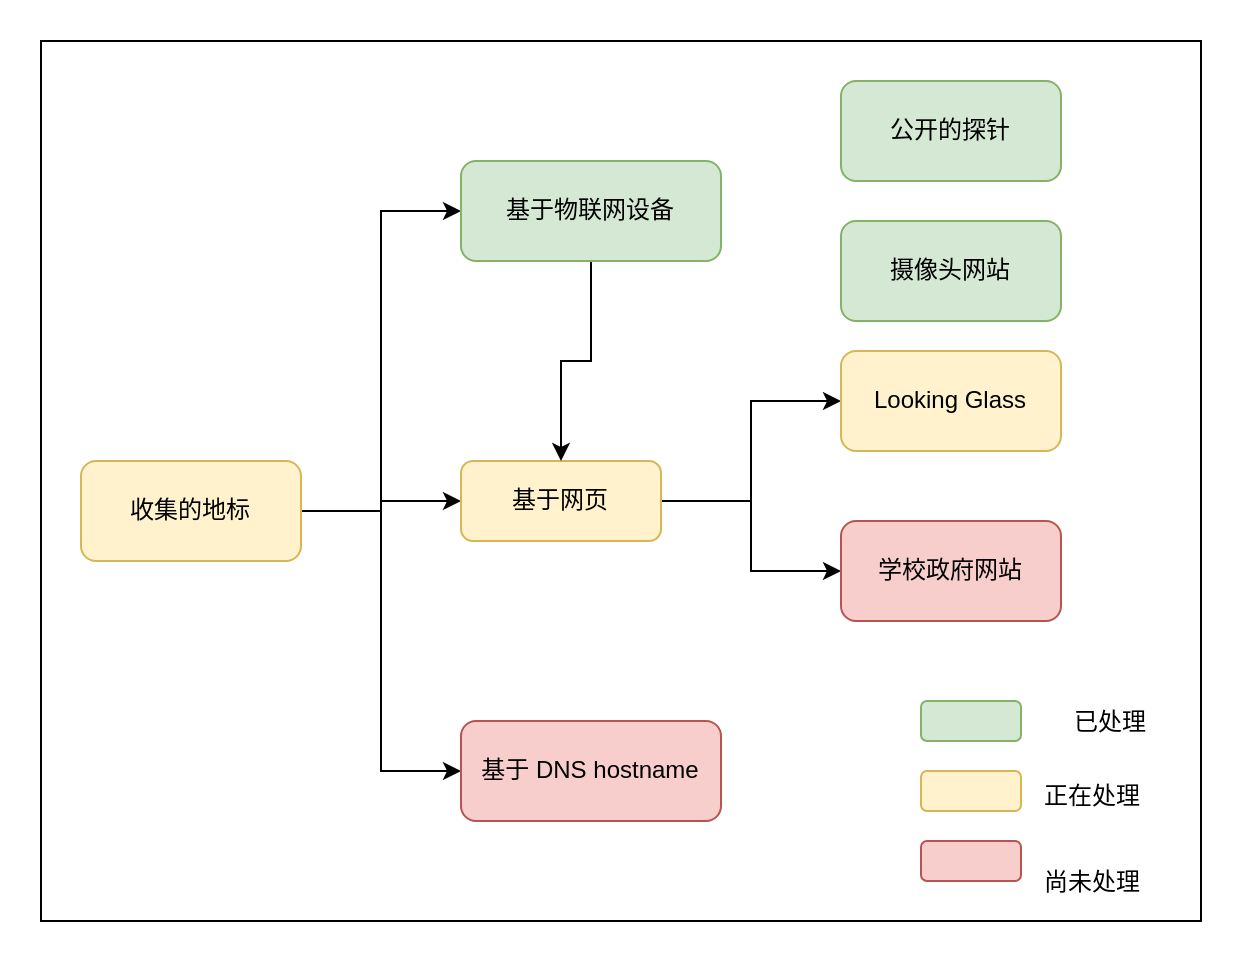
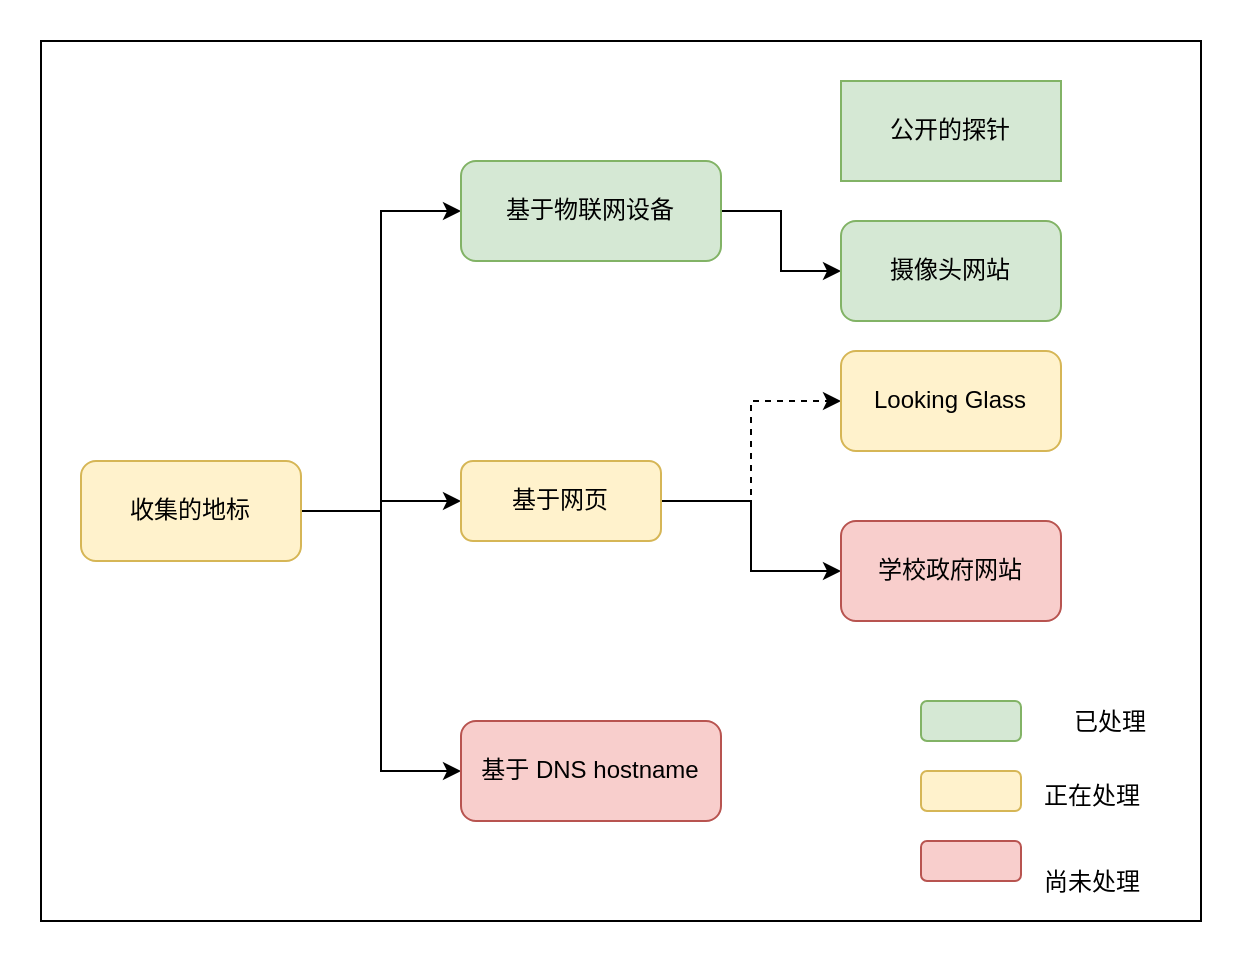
(951, 131) -> (951, 131)
(583, 361) -> (781, 234)
(751, 412) -> (751, 412)
